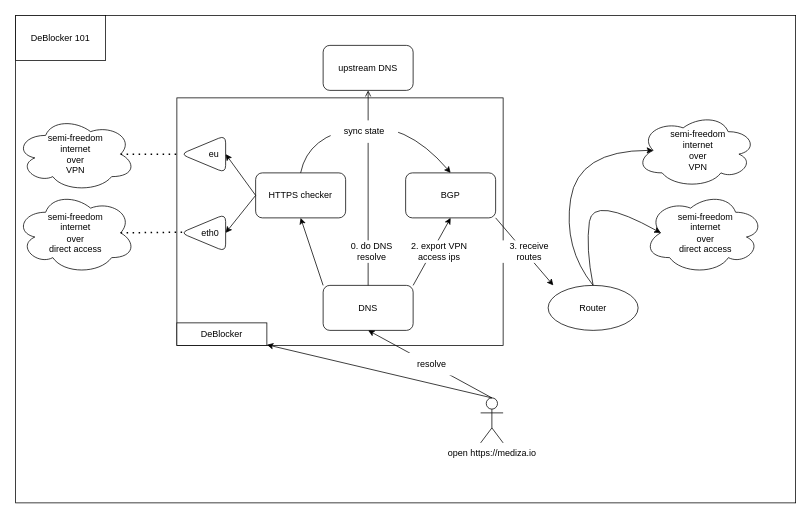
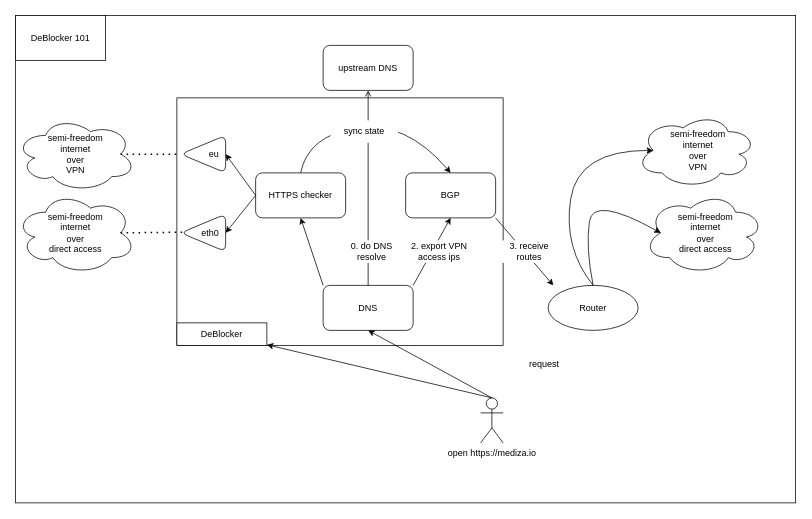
(432, 364) -> none
none -> (544, 364)
